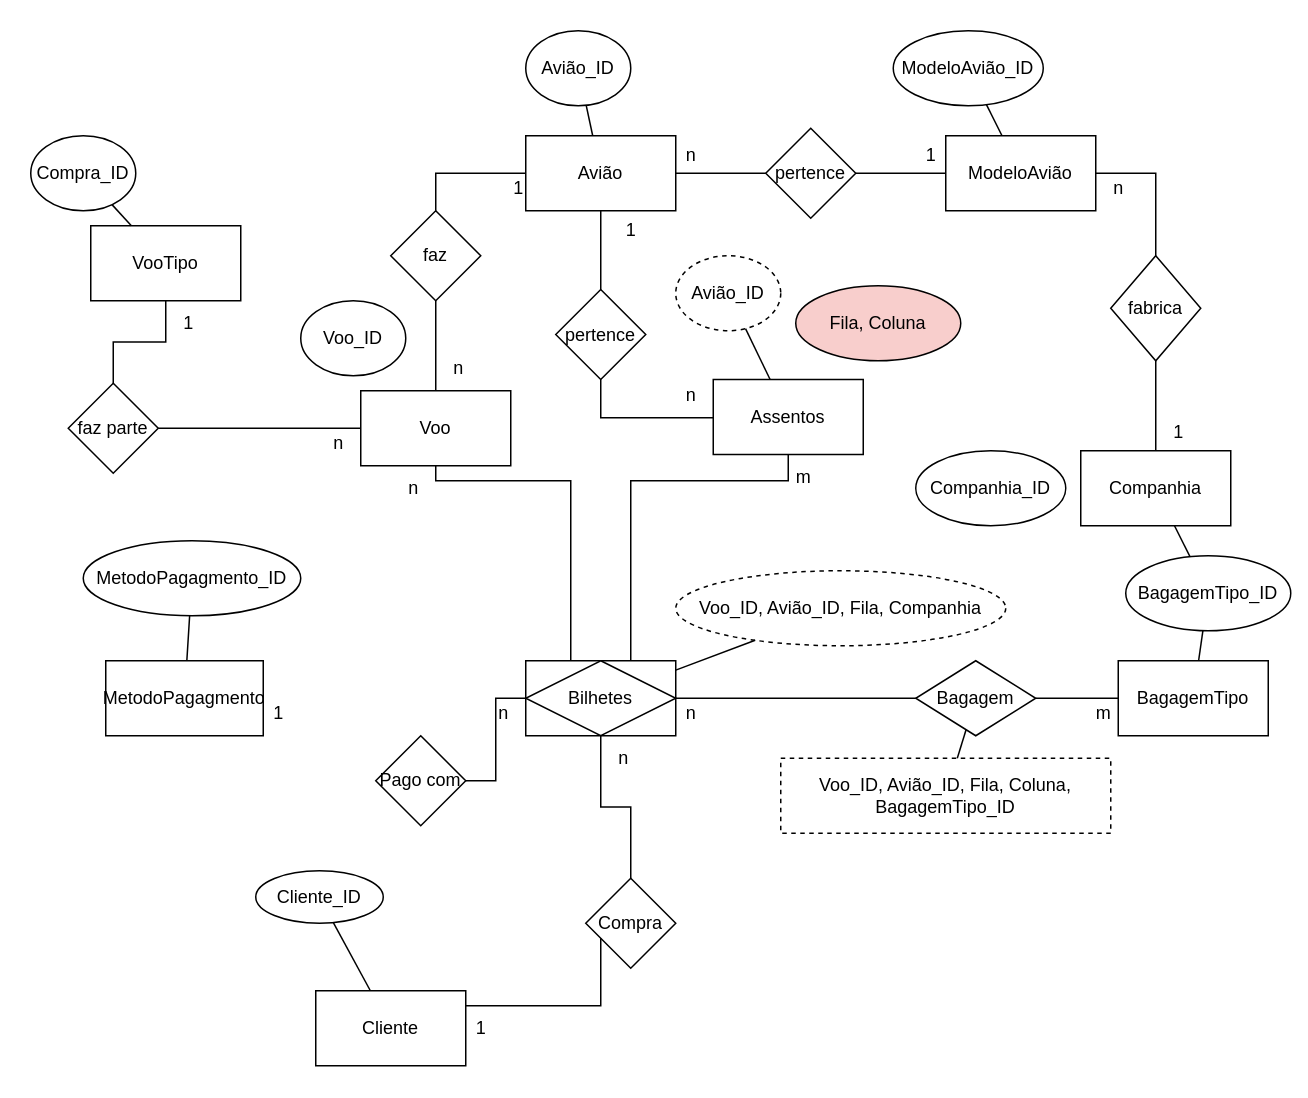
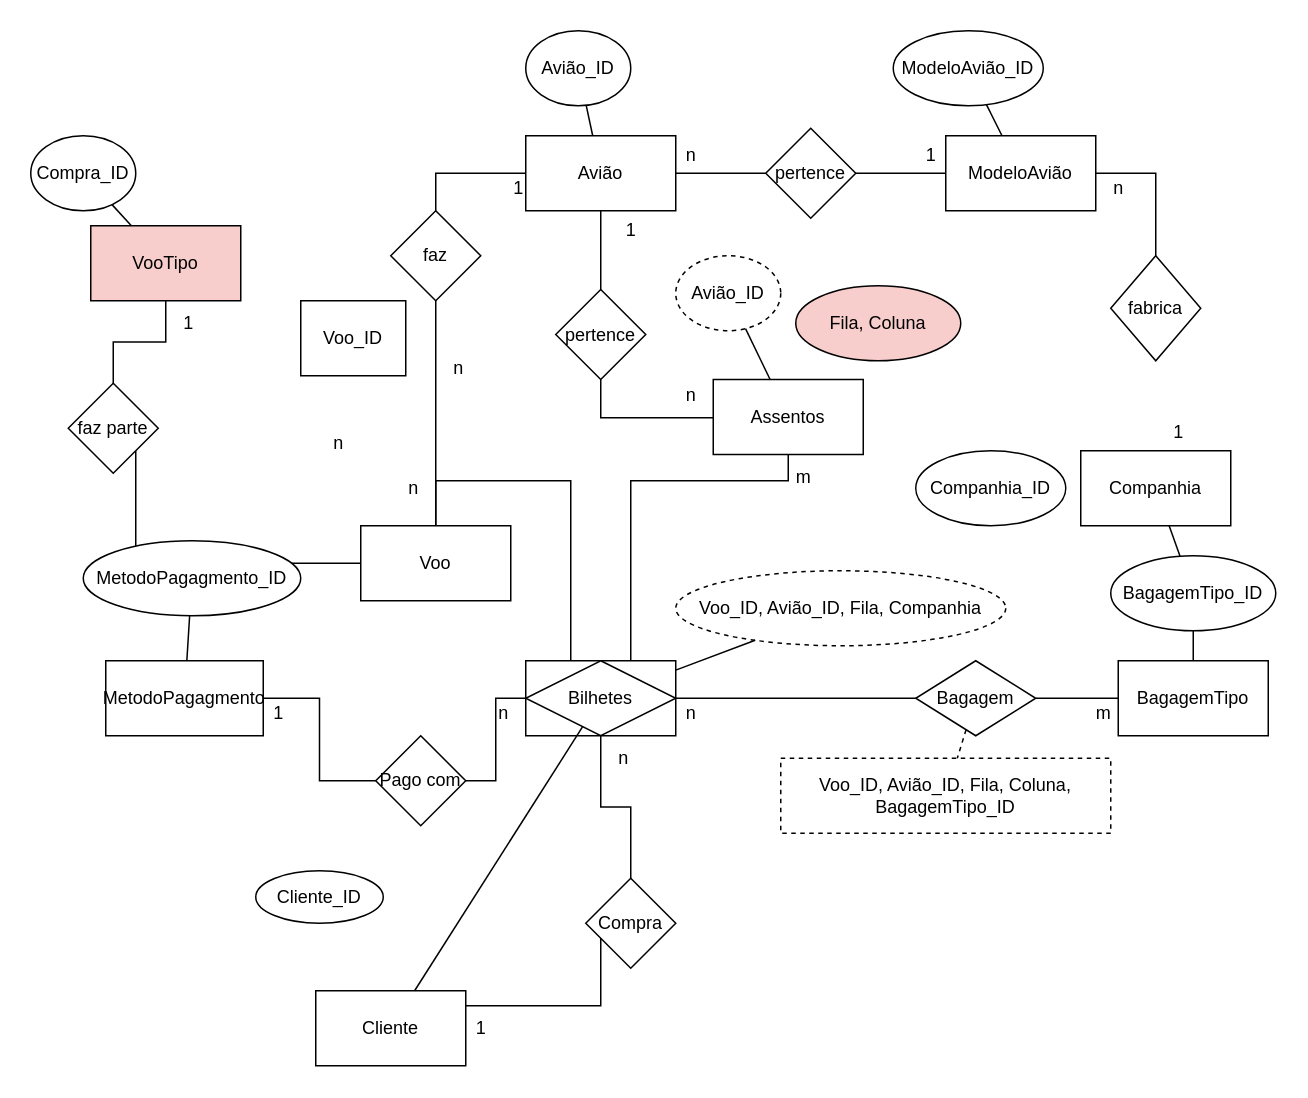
(166, 263) -> (166, 263)
(353, 338) -> (353, 338)
(1156, 406) -> none
(436, 428) -> (436, 563)
(1208, 593) -> (1193, 593)
none -> (320, 740)
(962, 744) -> (962, 744)
(352, 957) -> (499, 859)
